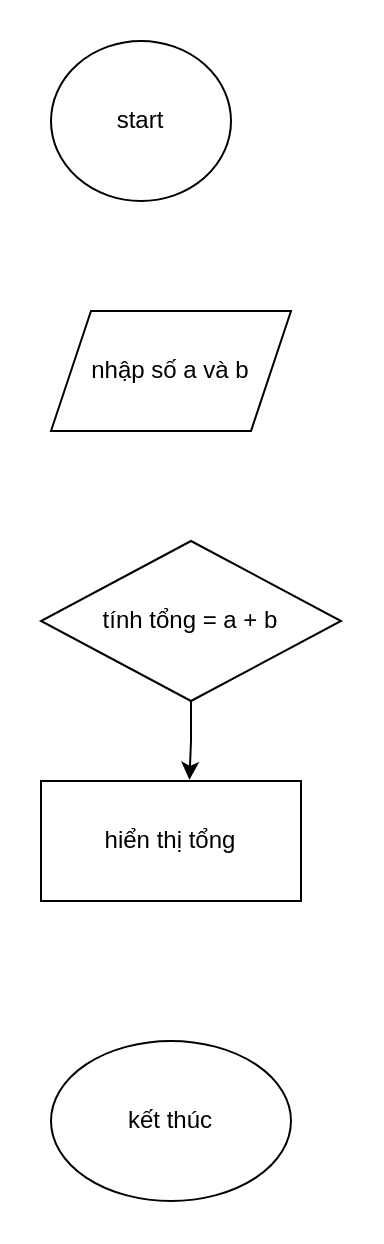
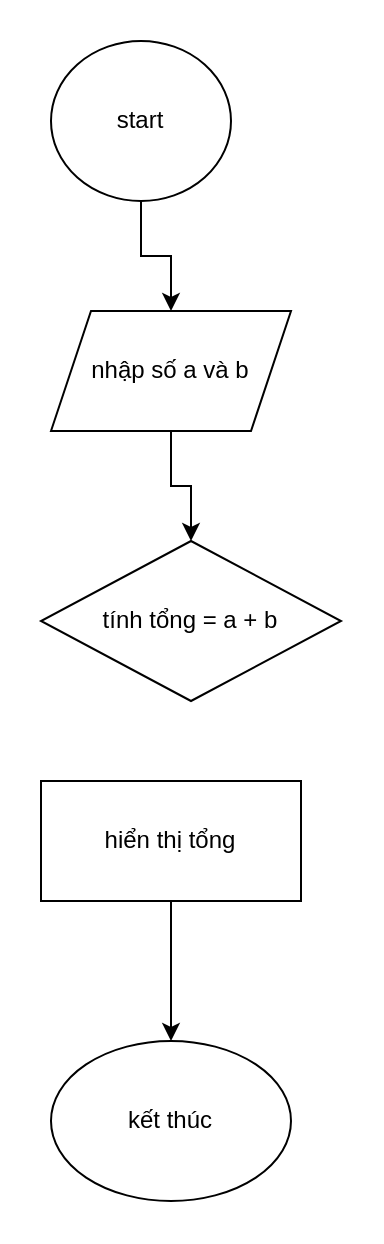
none -> (149, 256)
none -> (174, 486)
(191, 734) -> none
none -> (171, 964)
